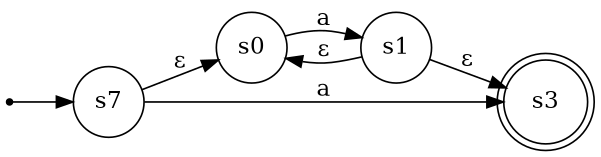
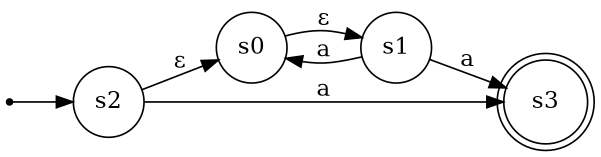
(324, 19) -> (324, 19)
(324, 50) -> (324, 50)
(468, 60) -> (468, 60)
(109, 102) -> (109, 102)
